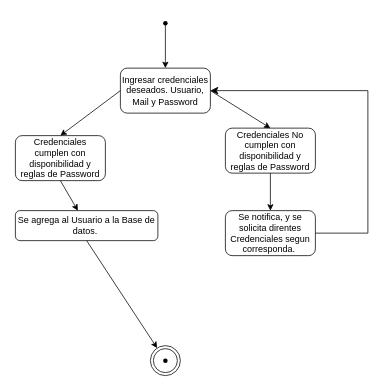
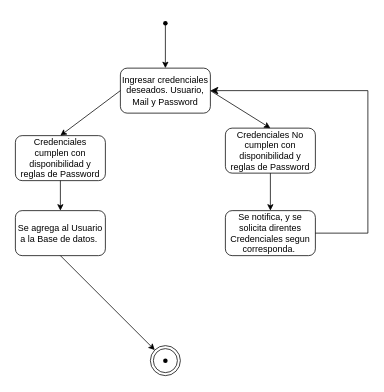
(87, 225) -> (60, 233)
